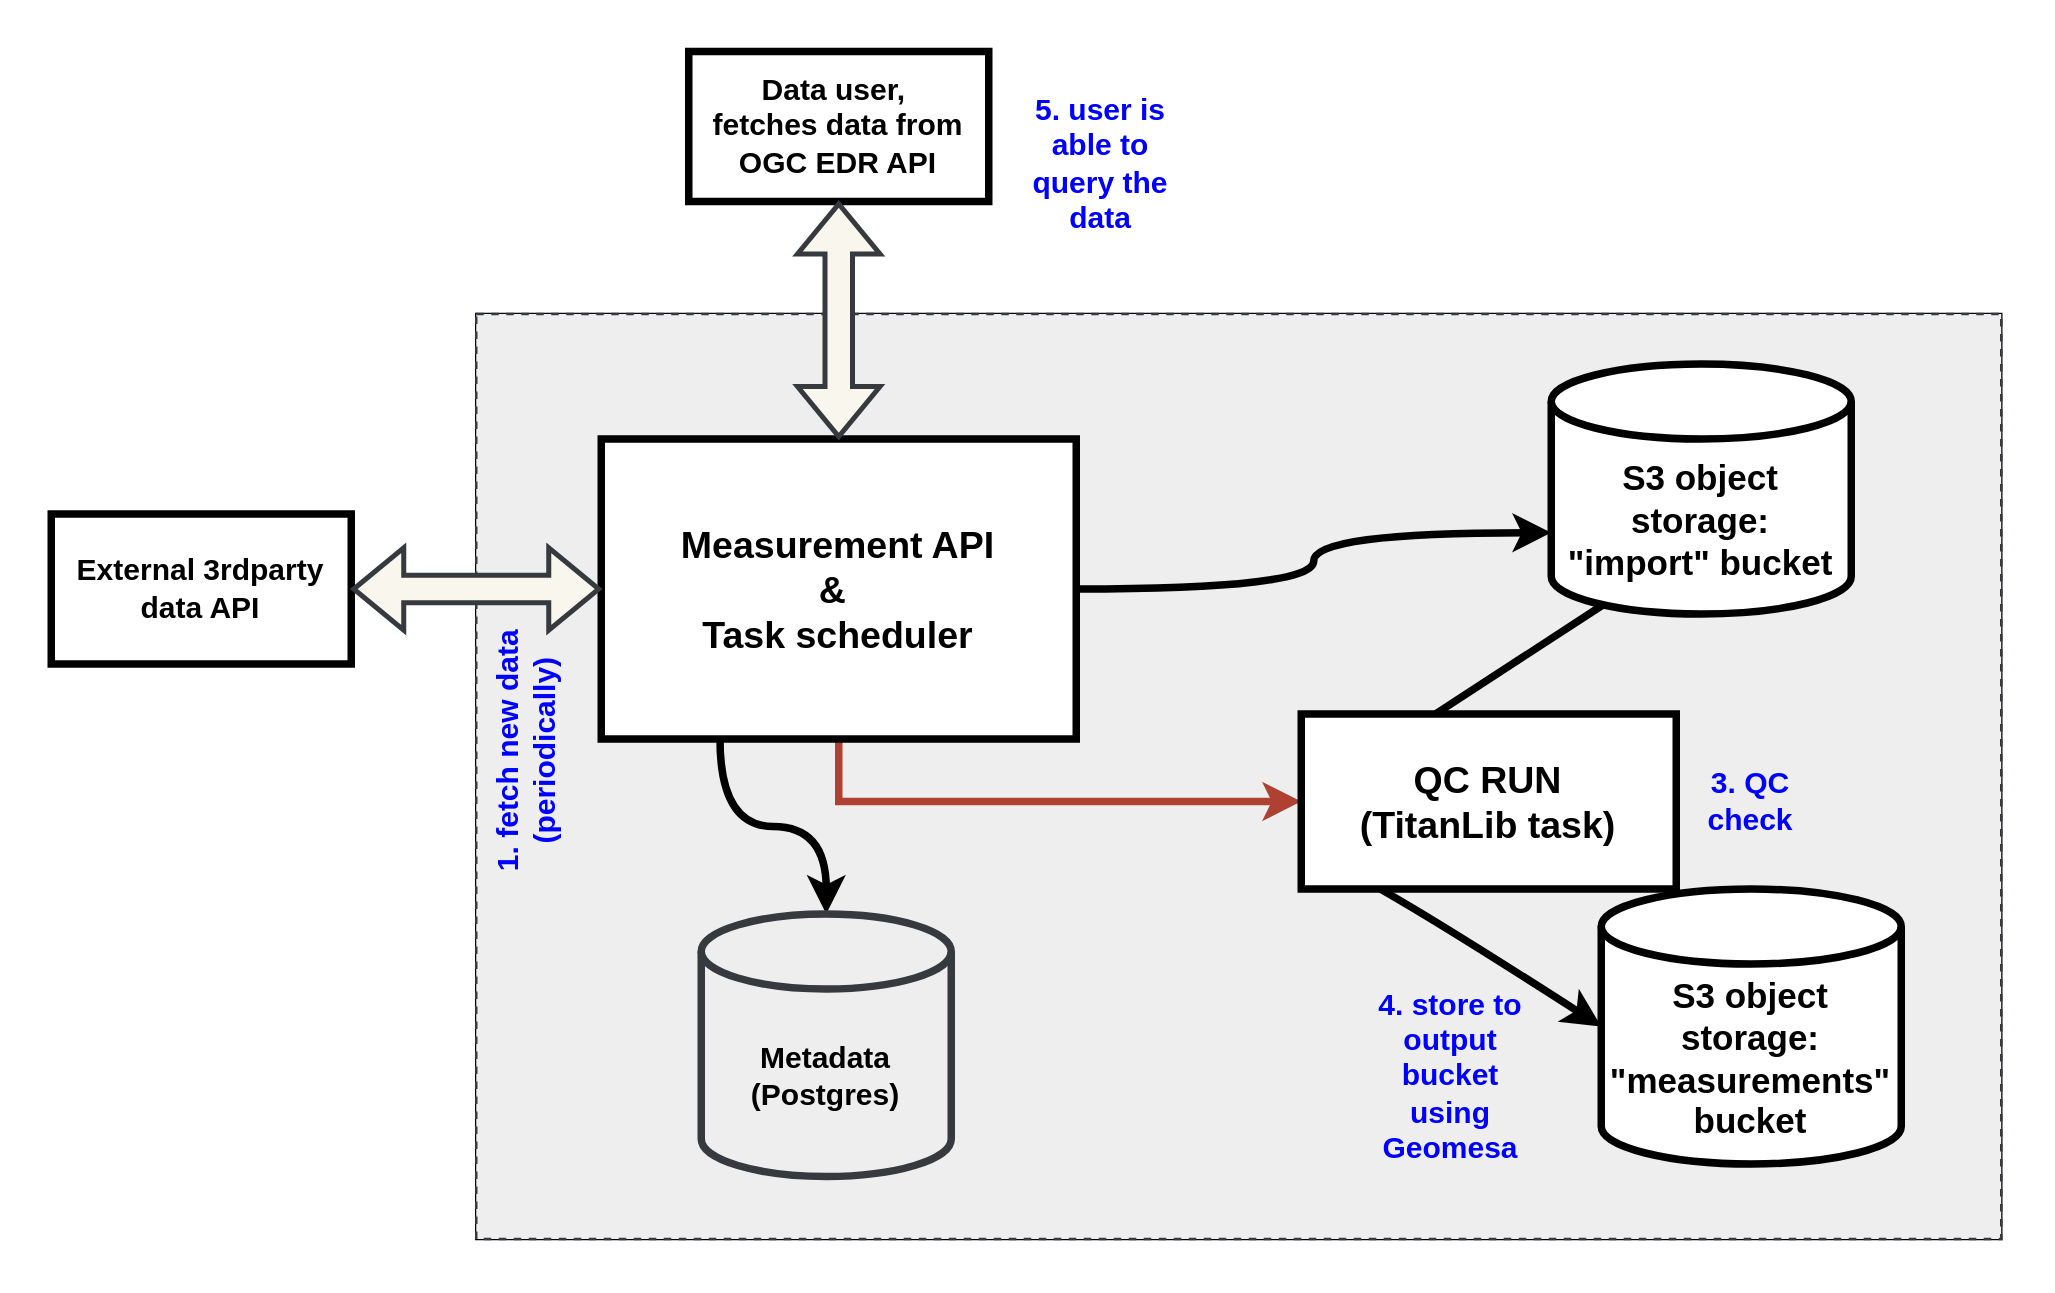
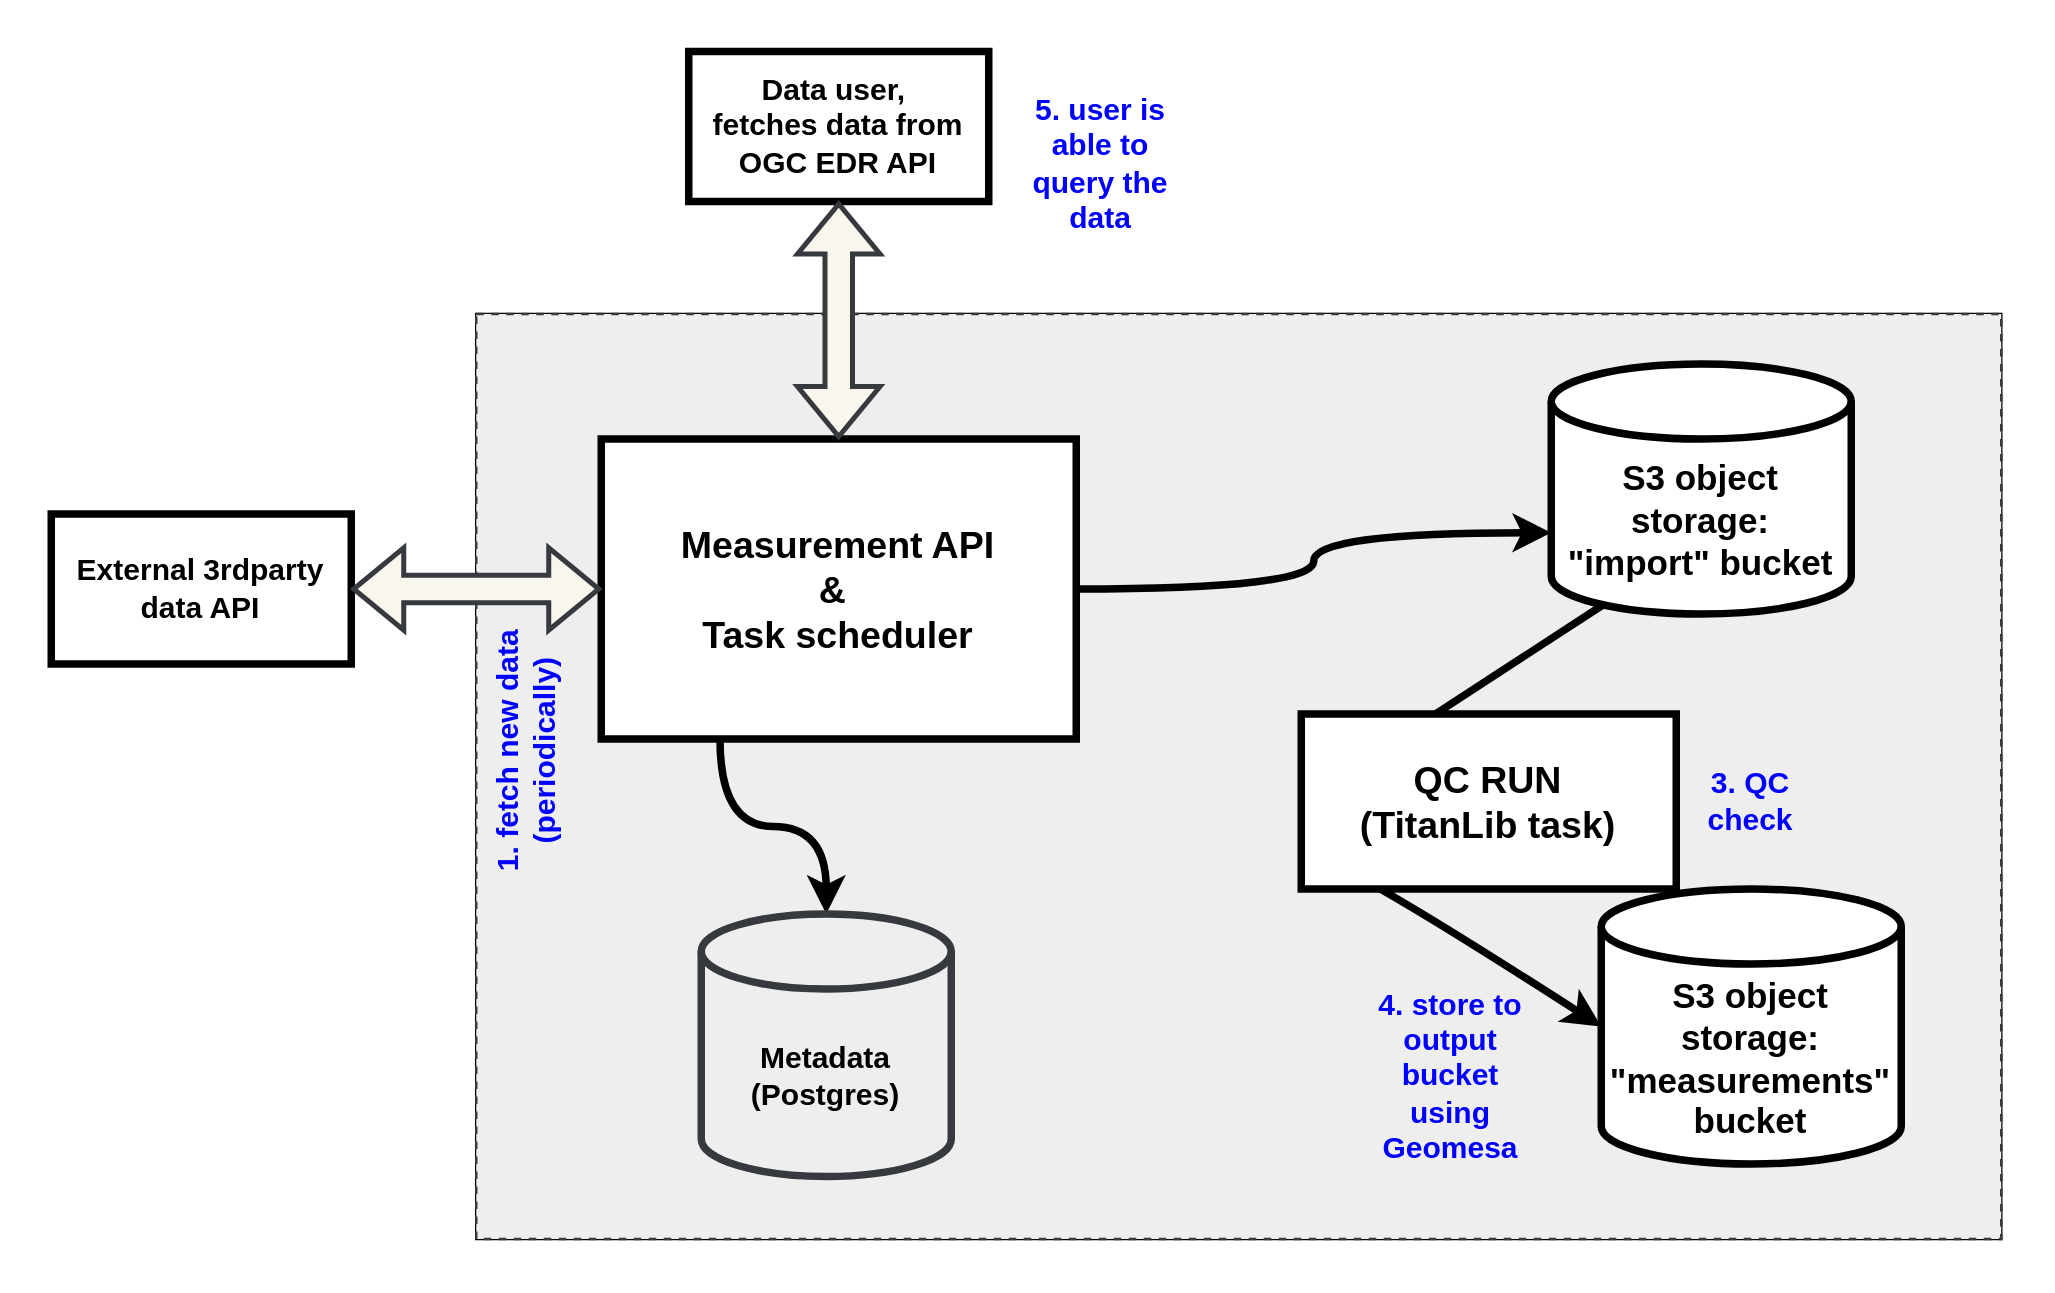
(1027, 801) -> none
